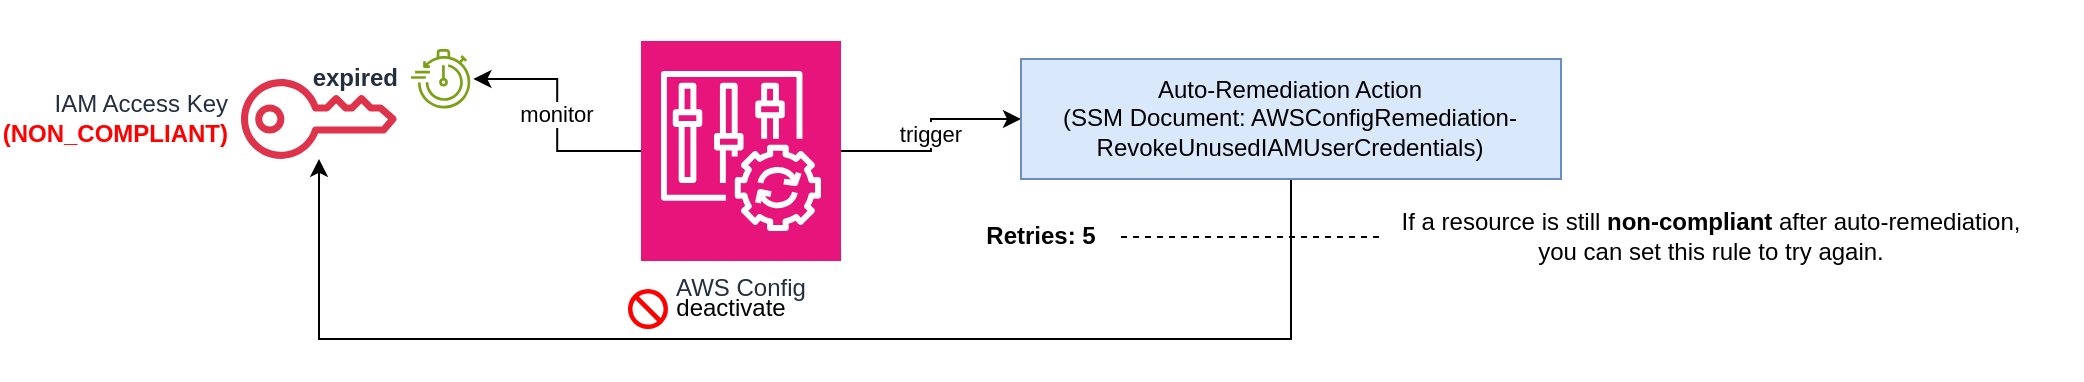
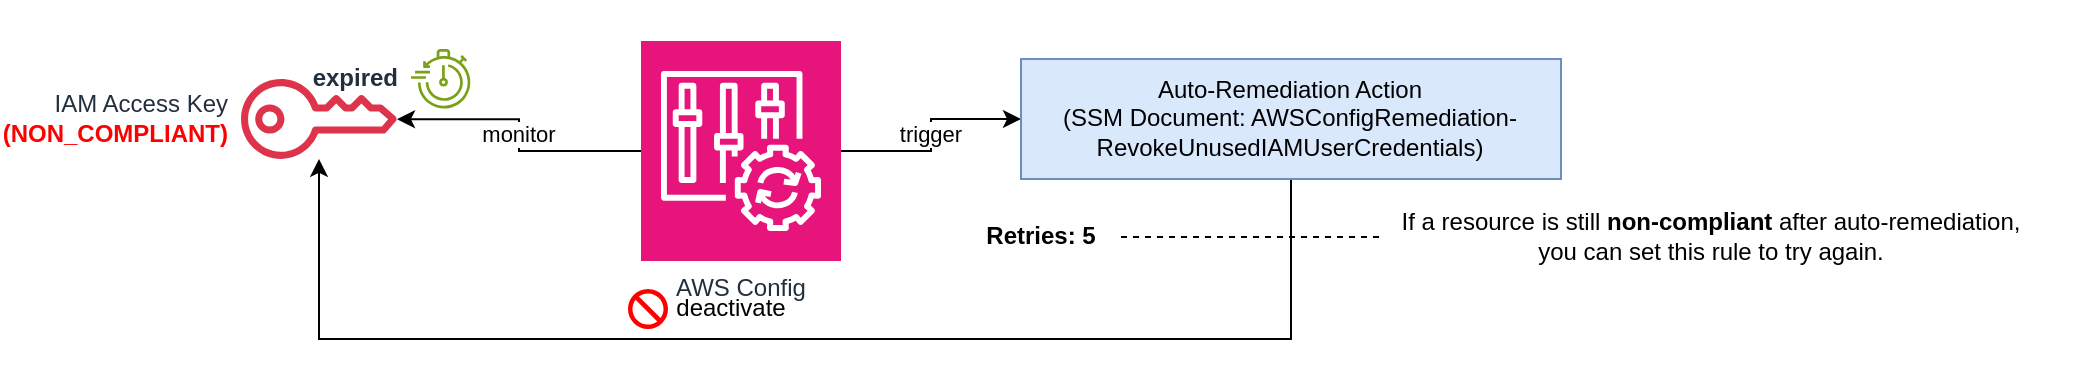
(539, 79) -> (472, 119)
